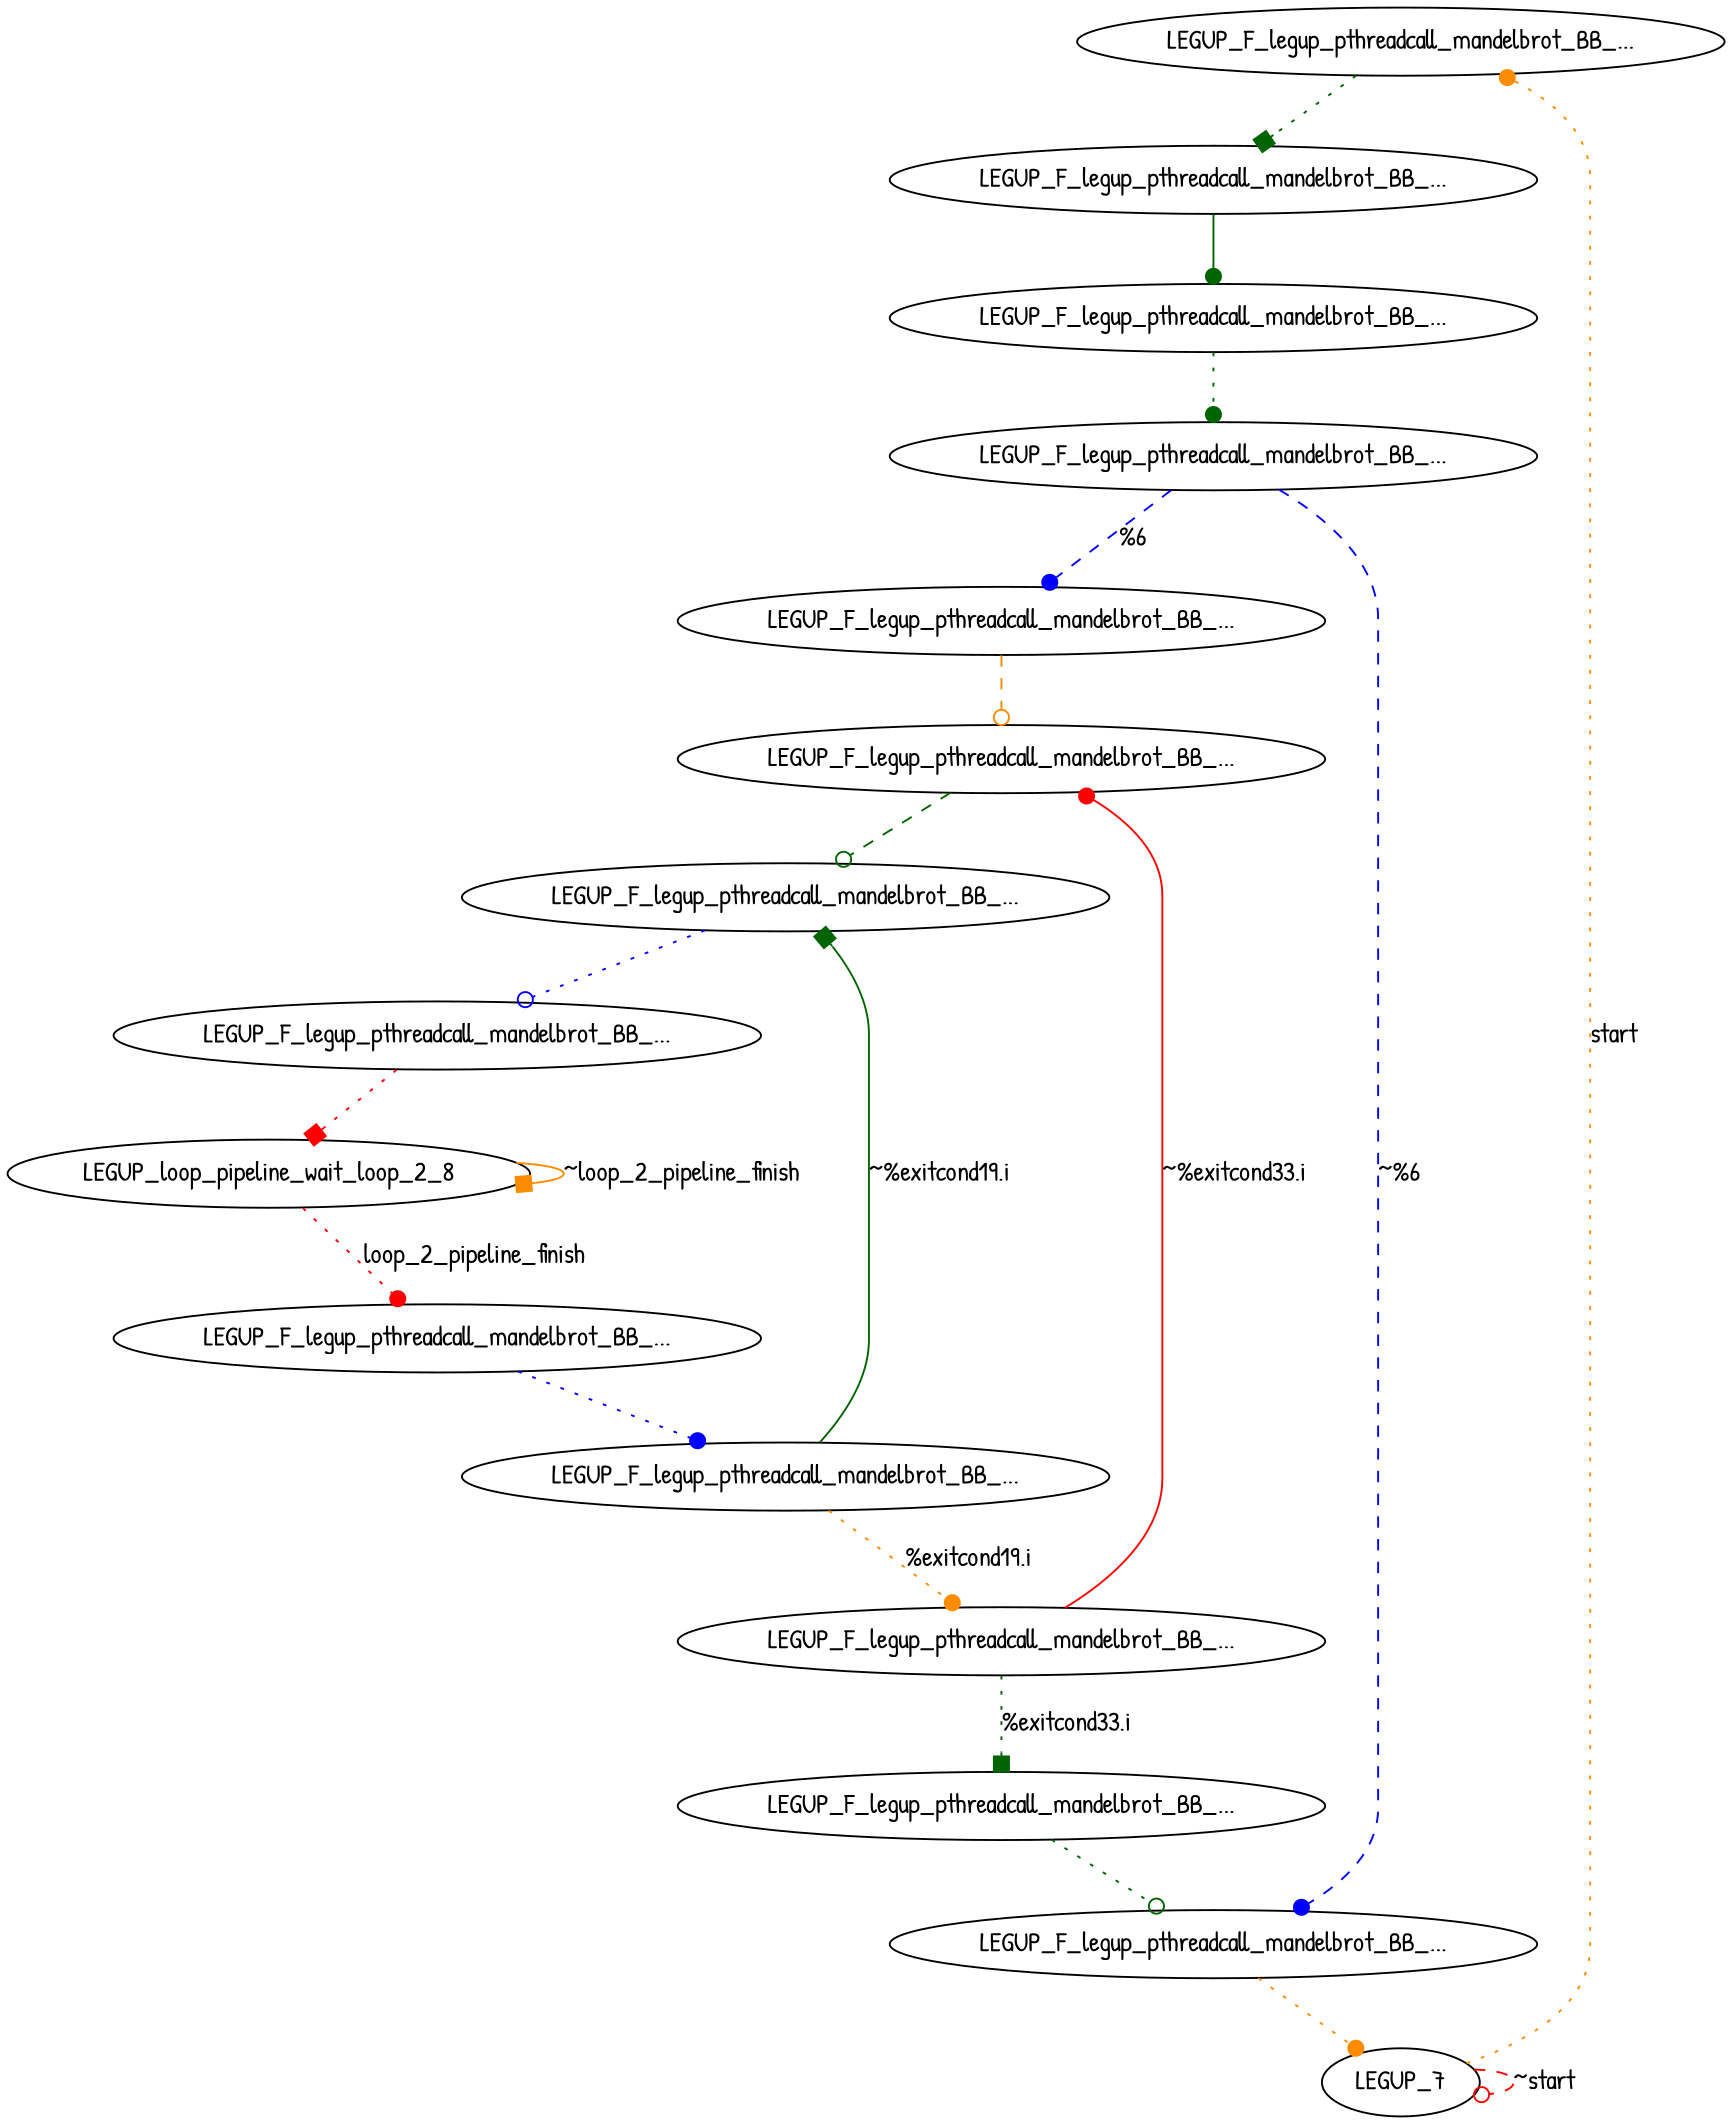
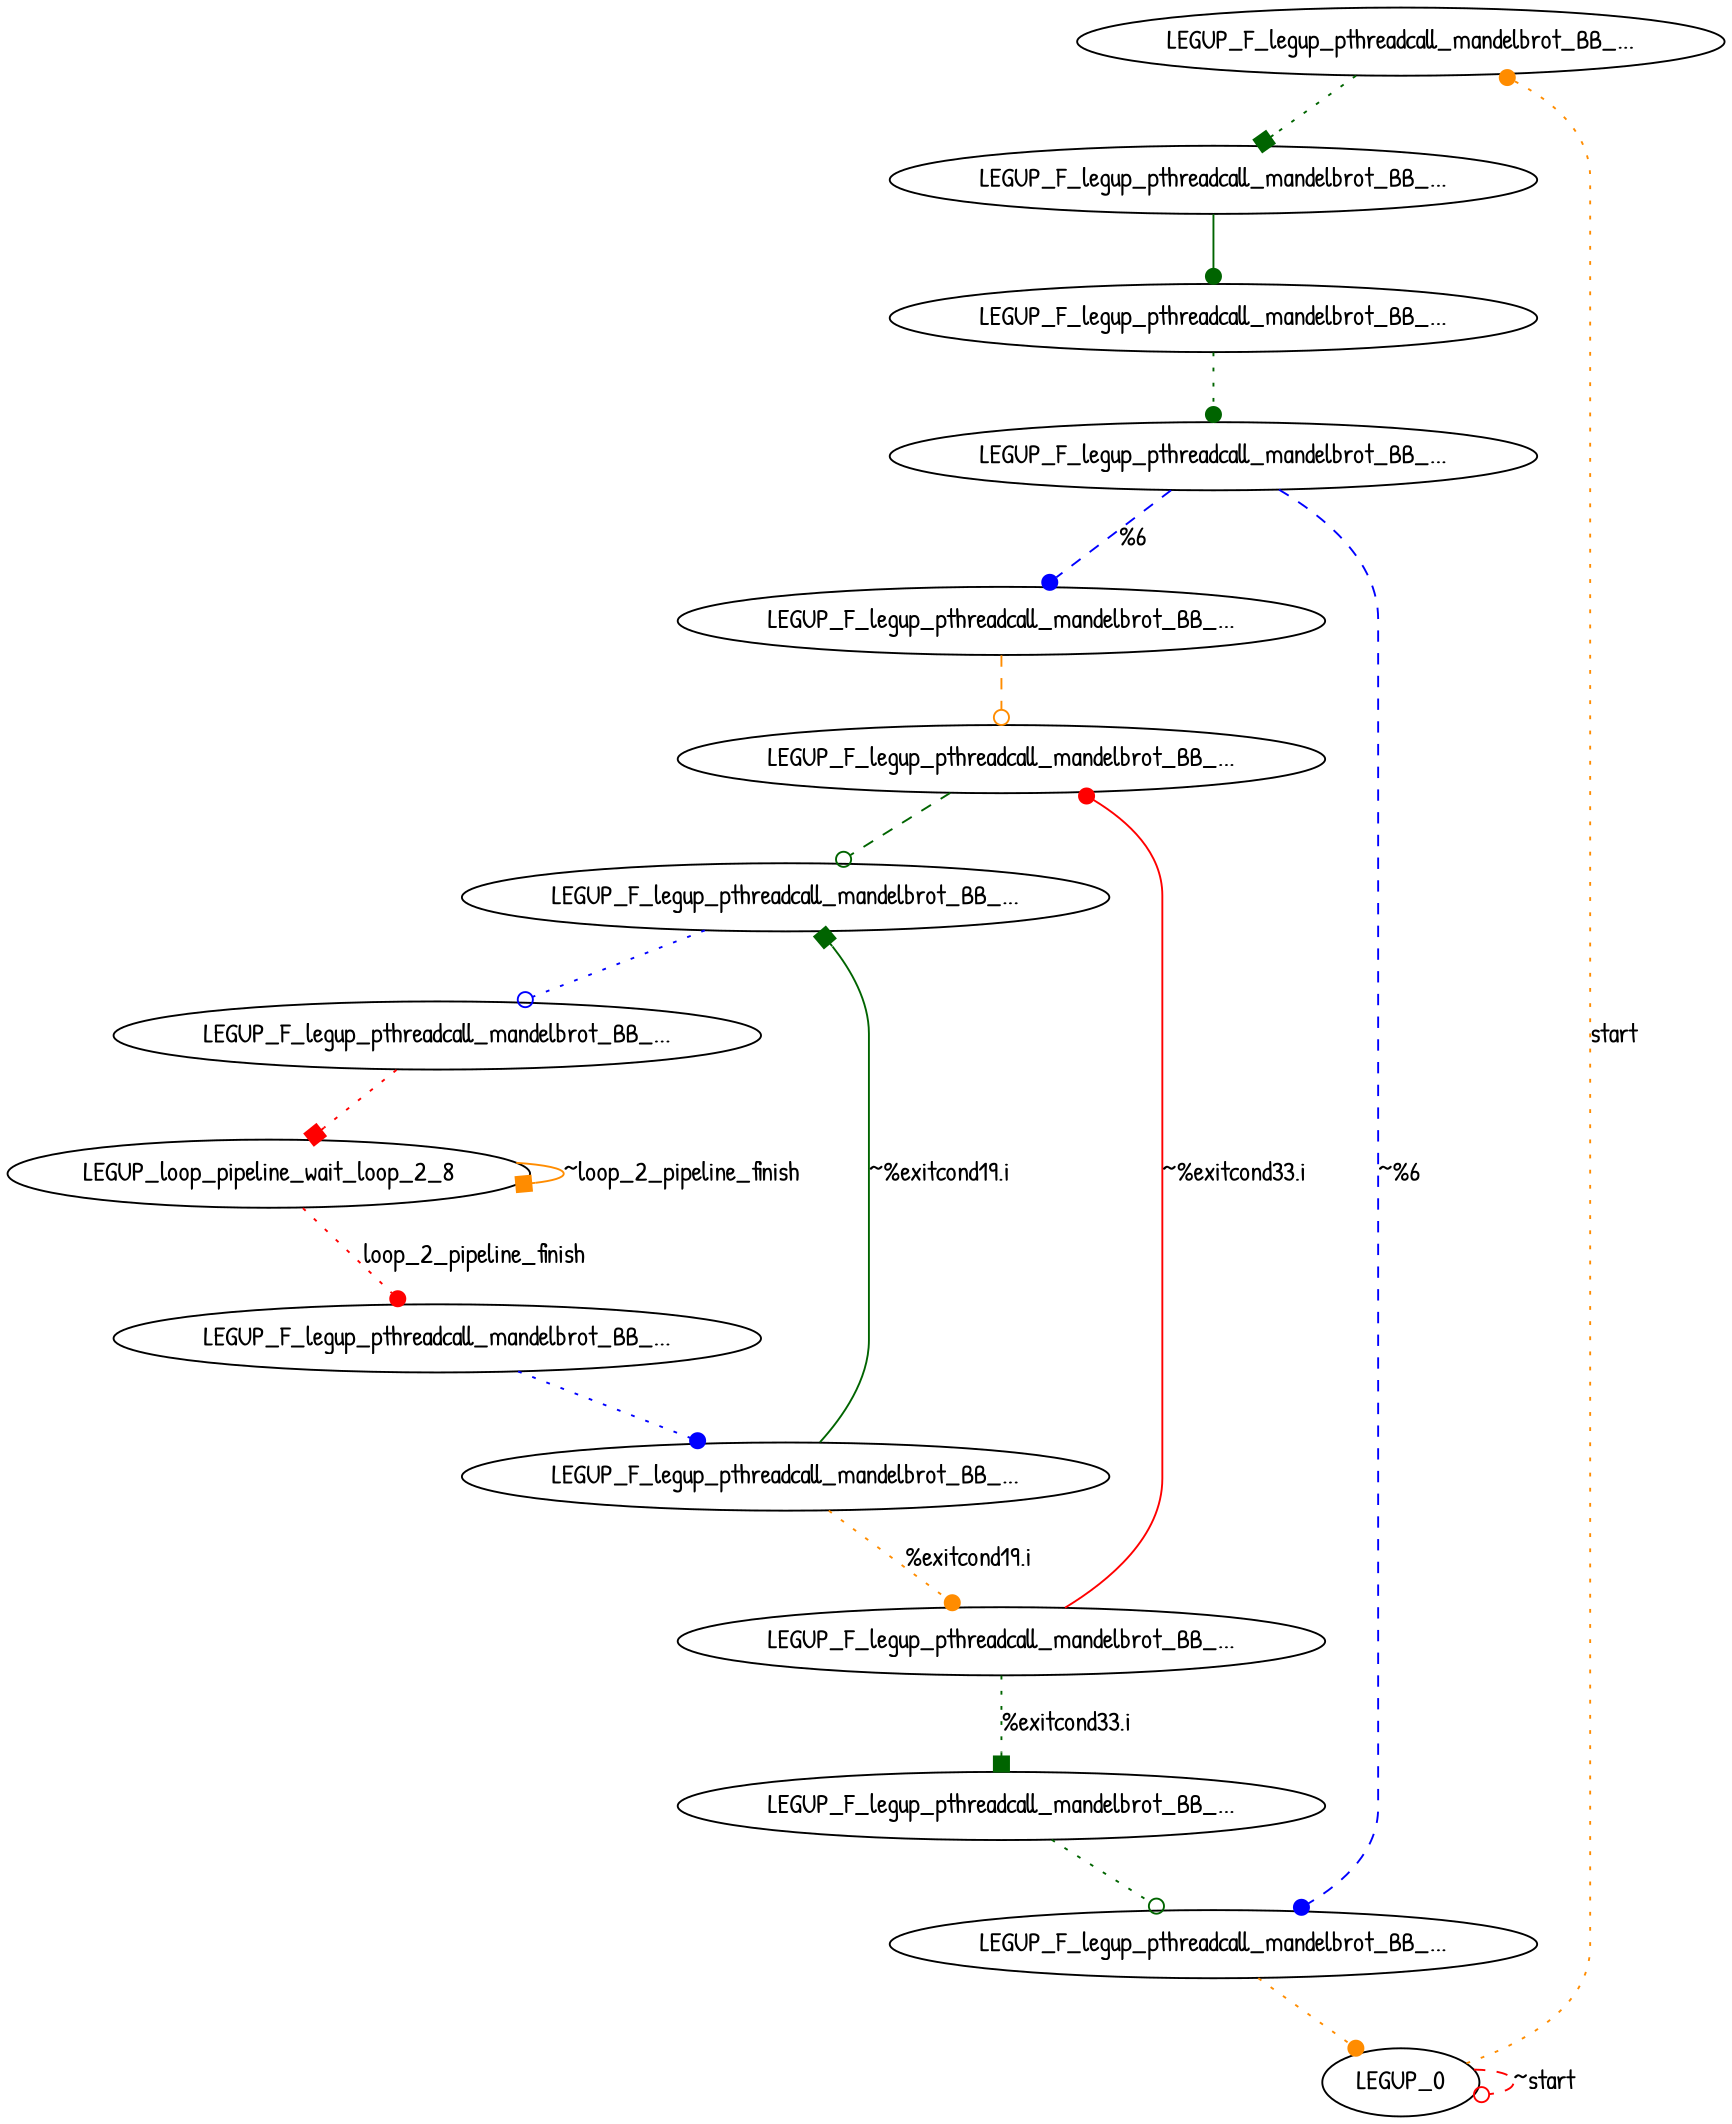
(1401, 2082) -> (1401, 2082)
